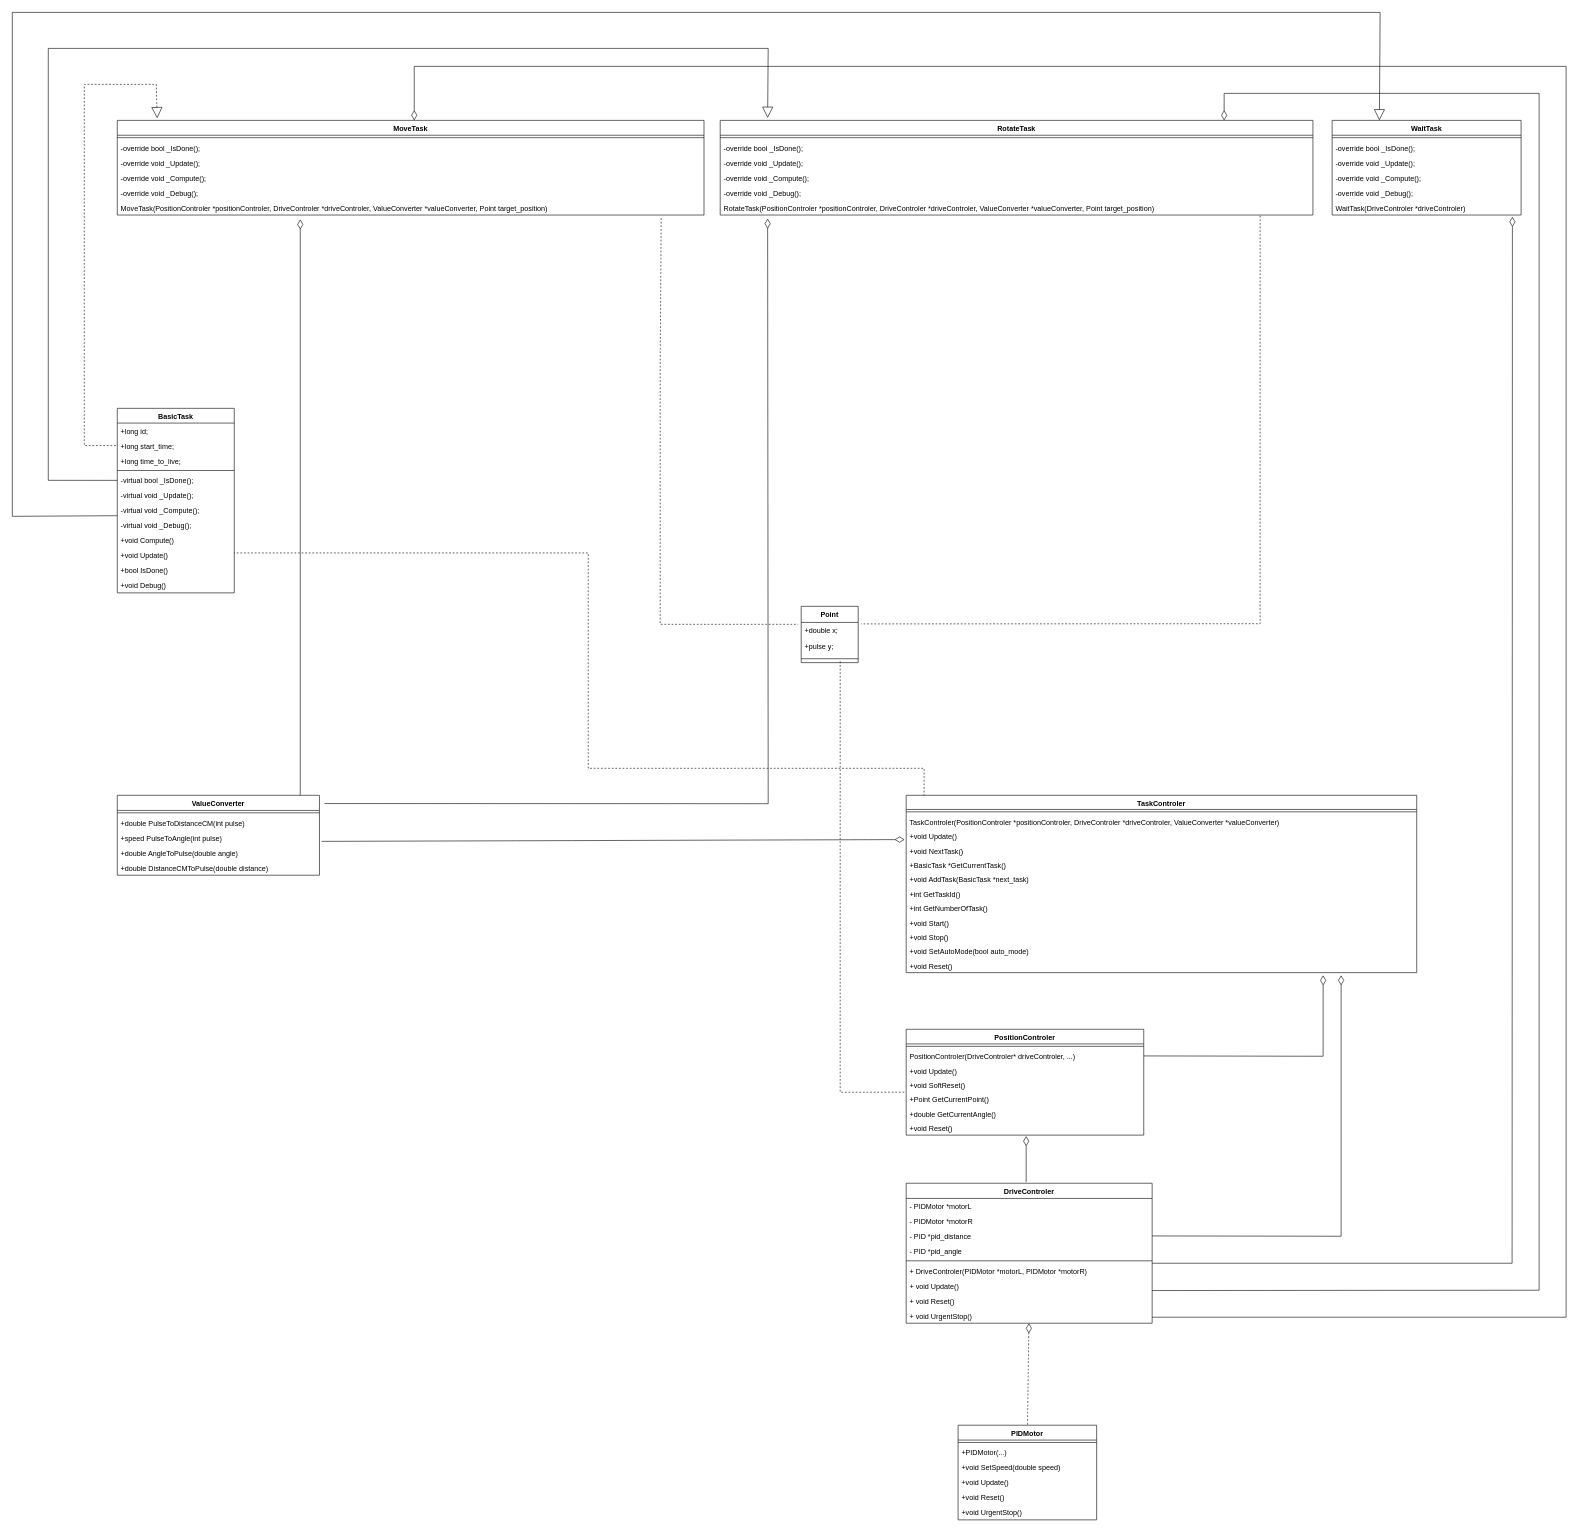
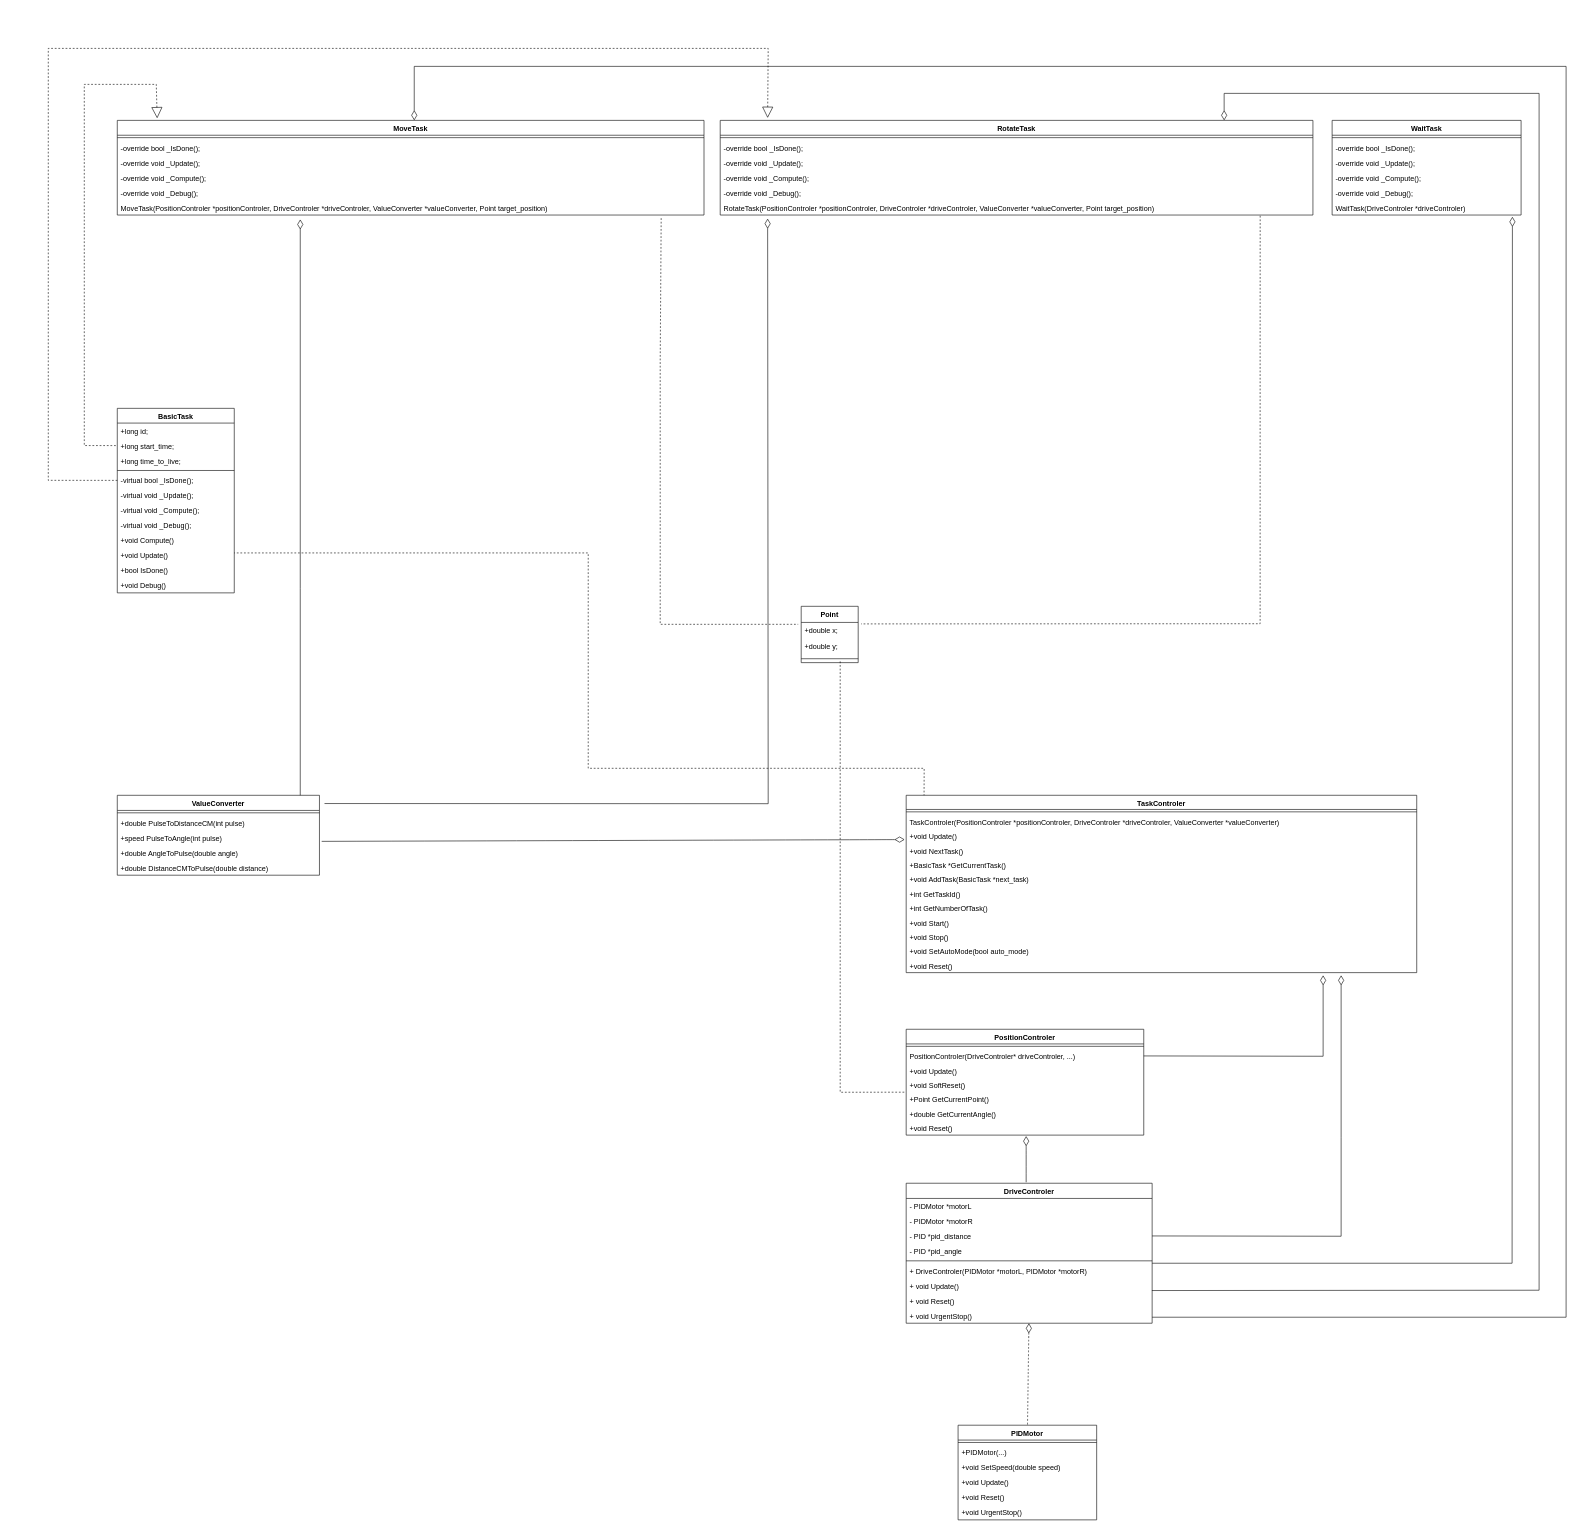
(428, 12) -> none
(187, 48) -> (187, 48)
(820, 647) -> (822, 647)
